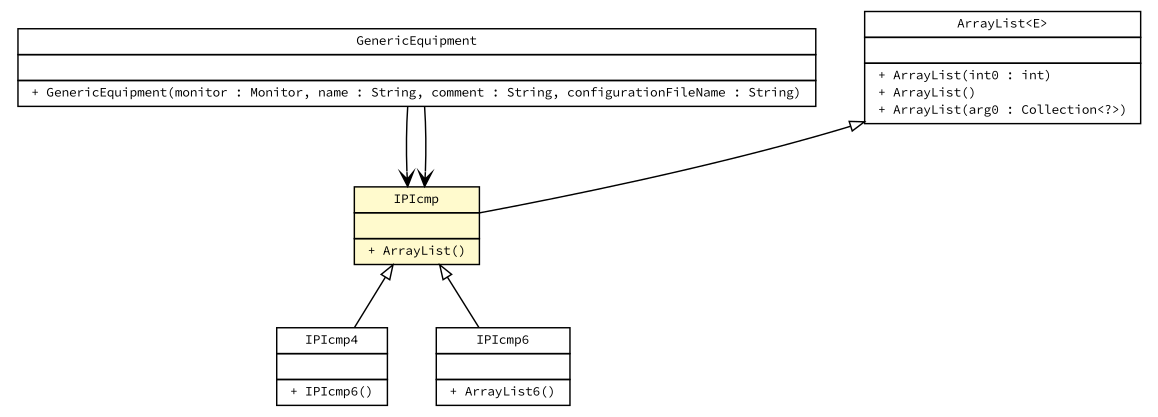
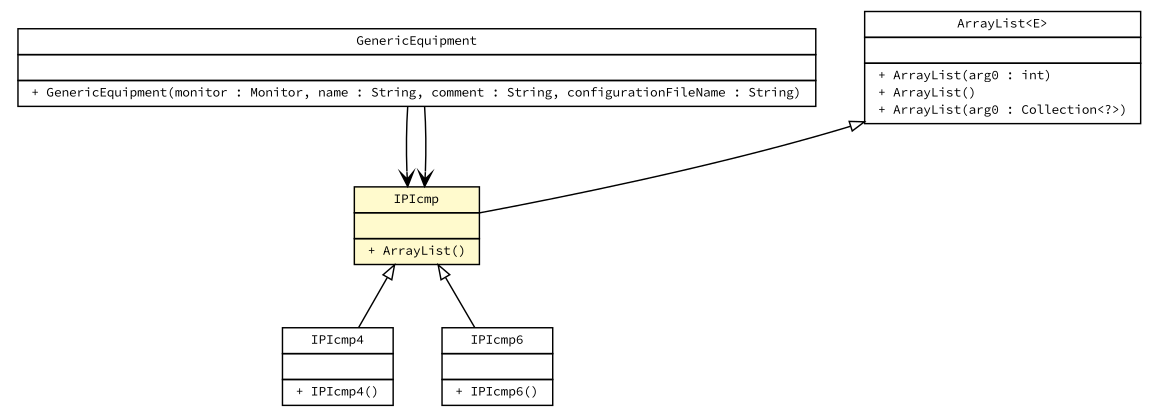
(965, 75) -> (965, 75)
(332, 392) -> (338, 392)
(503, 392) -> (497, 392)
